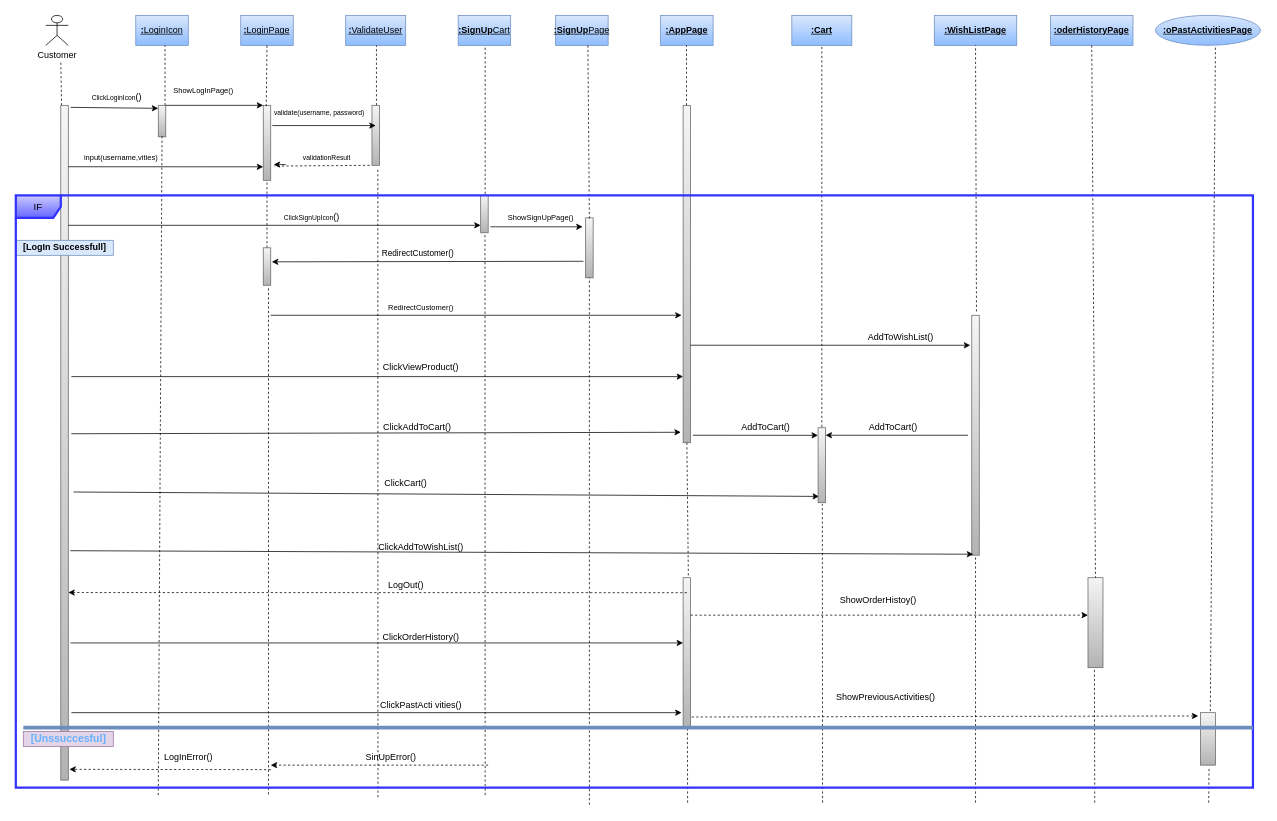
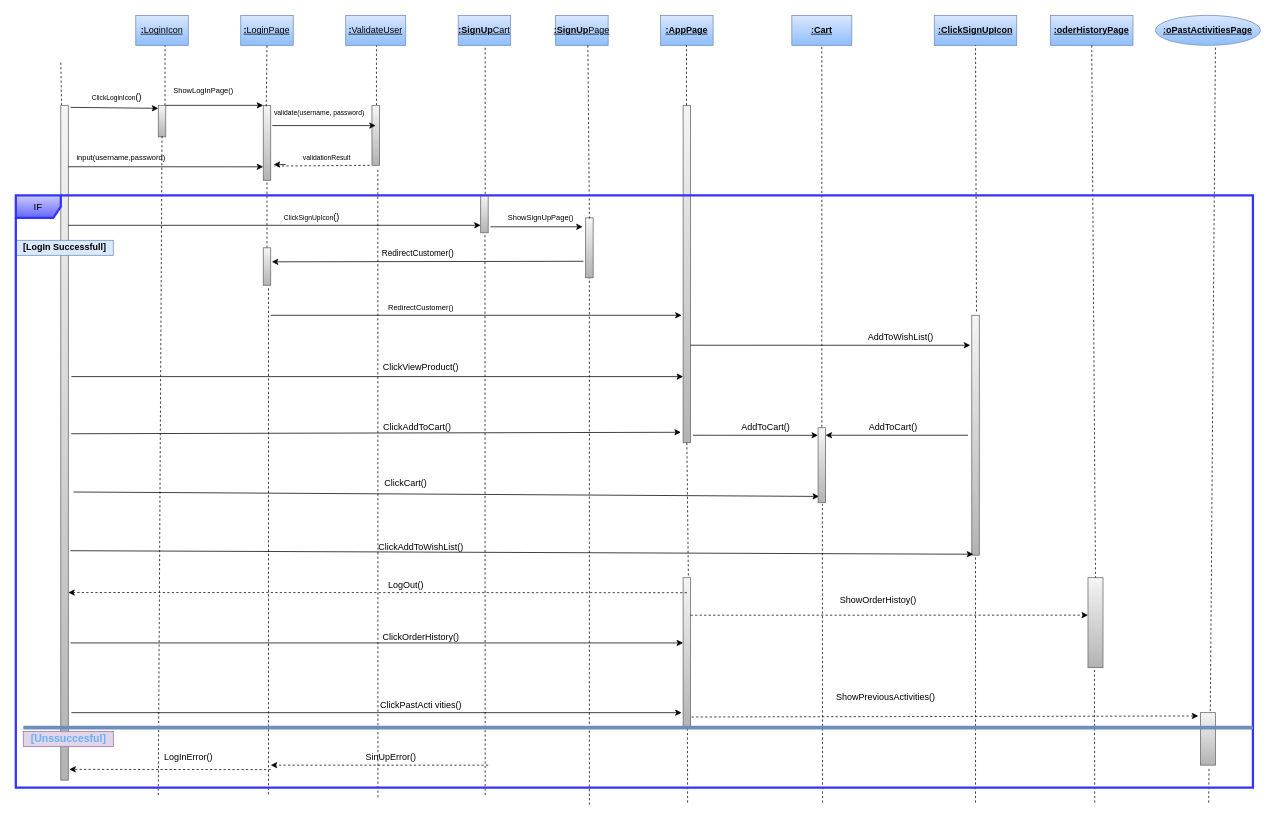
(57, 30) -> none
(975, 30) -> (975, 30)
(121, 158) -> (121, 158)
